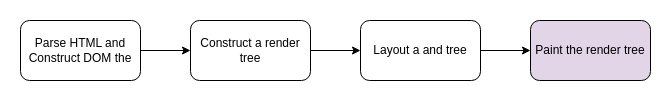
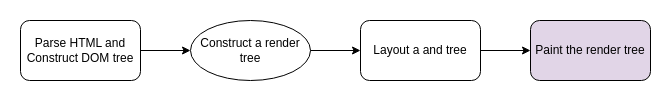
(81, 51) -> (81, 51)
(251, 51) -> (251, 51)
